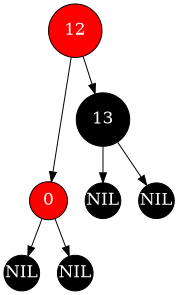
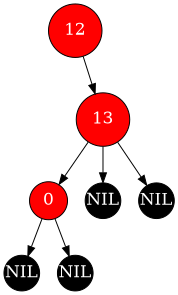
(62, 114) -> (76, 159)
(103, 120) -> (103, 120)
